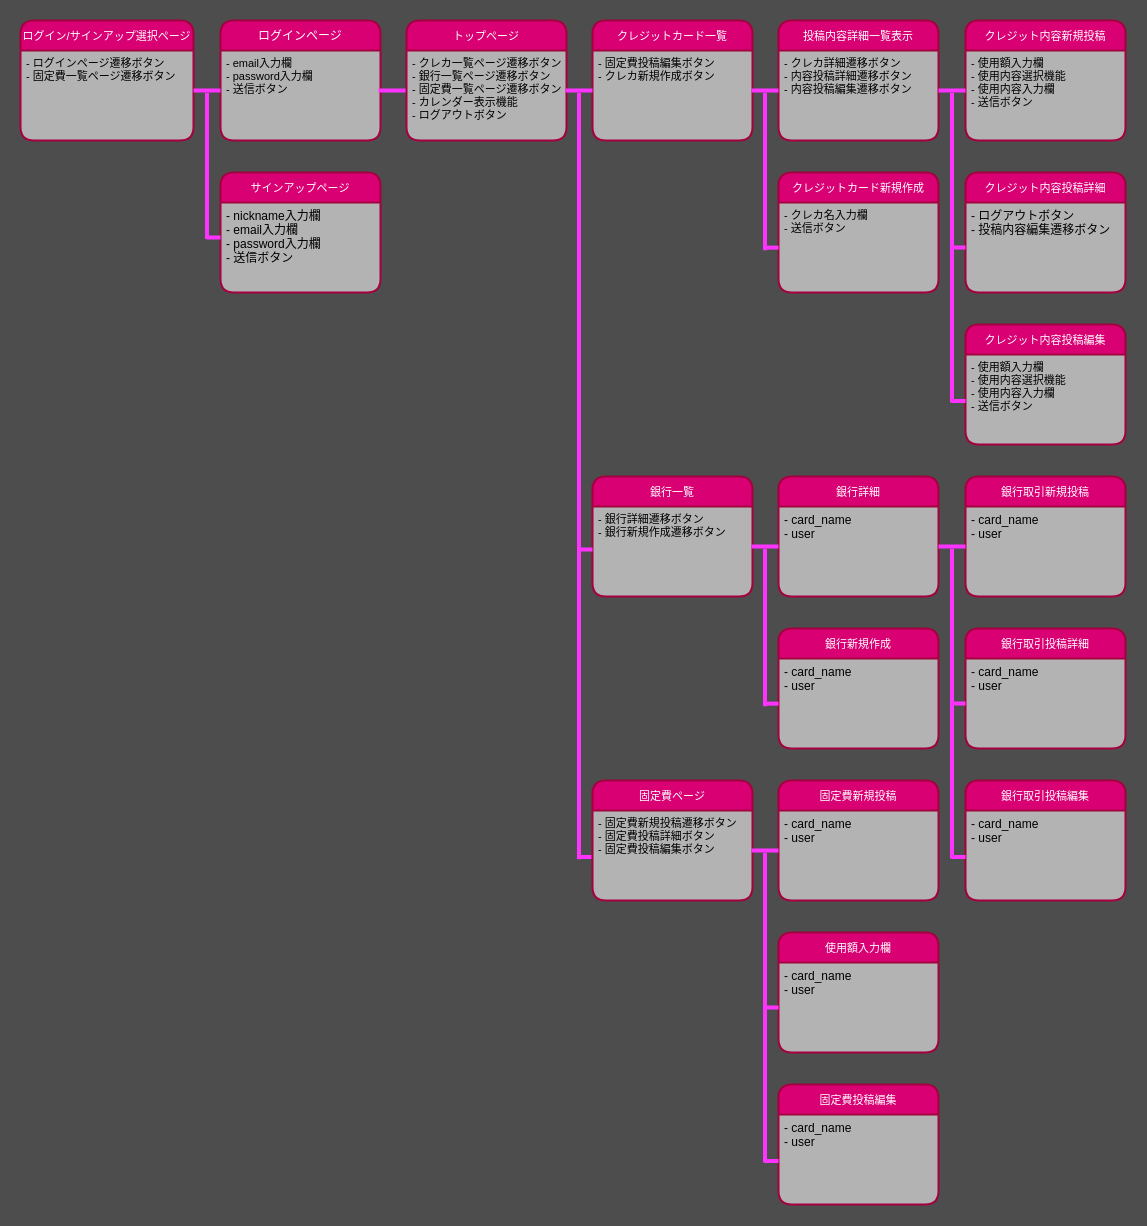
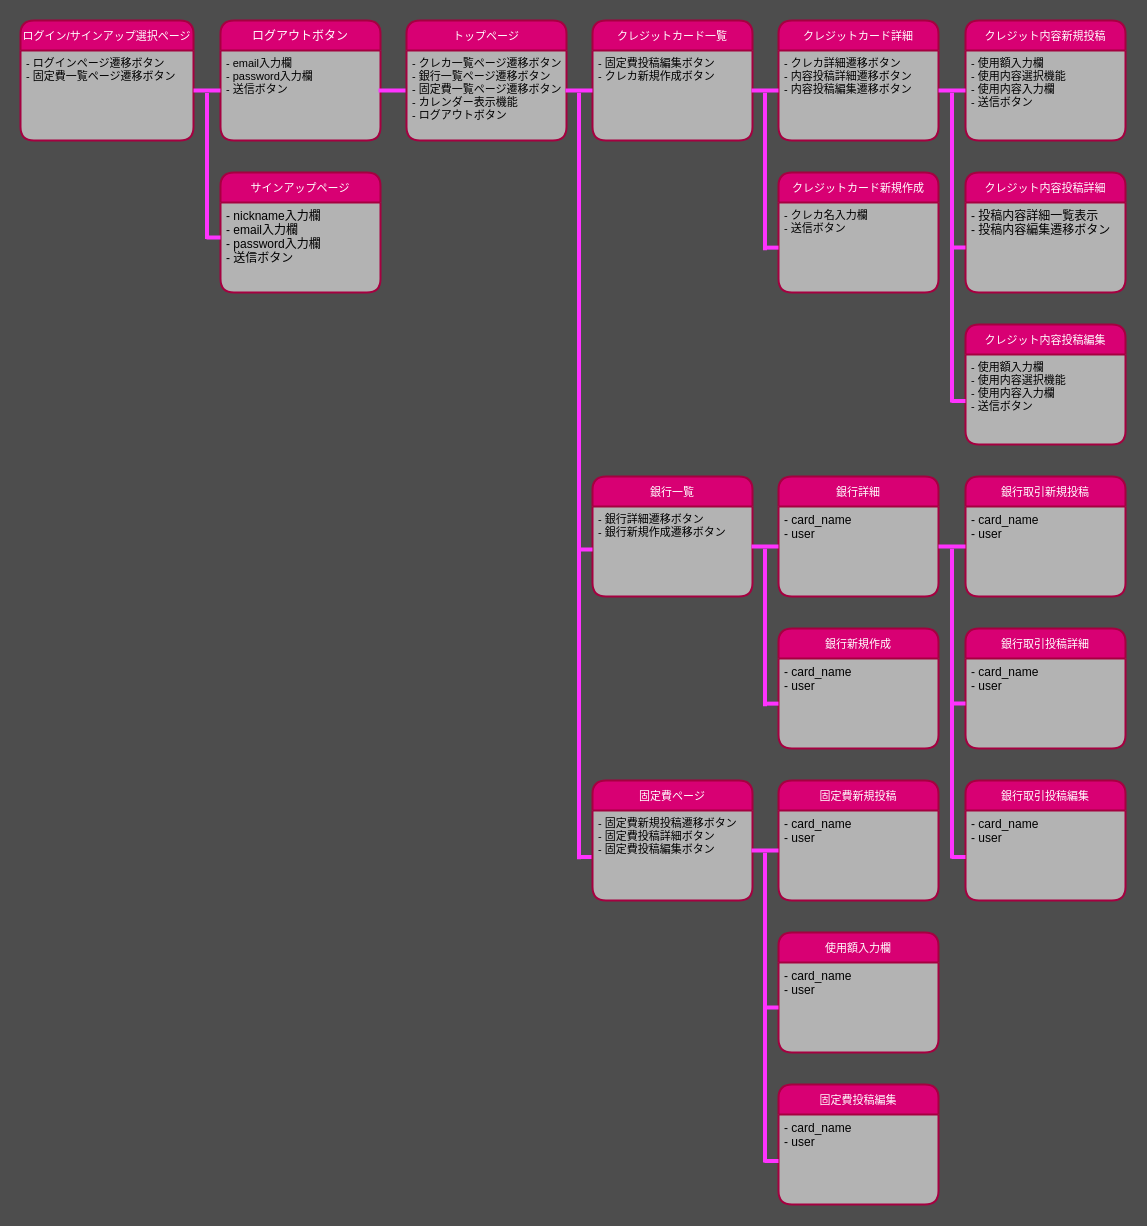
(300, 36) -> (300, 36)
(858, 36) -> (858, 36)
(1024, 216) -> (1036, 216)
